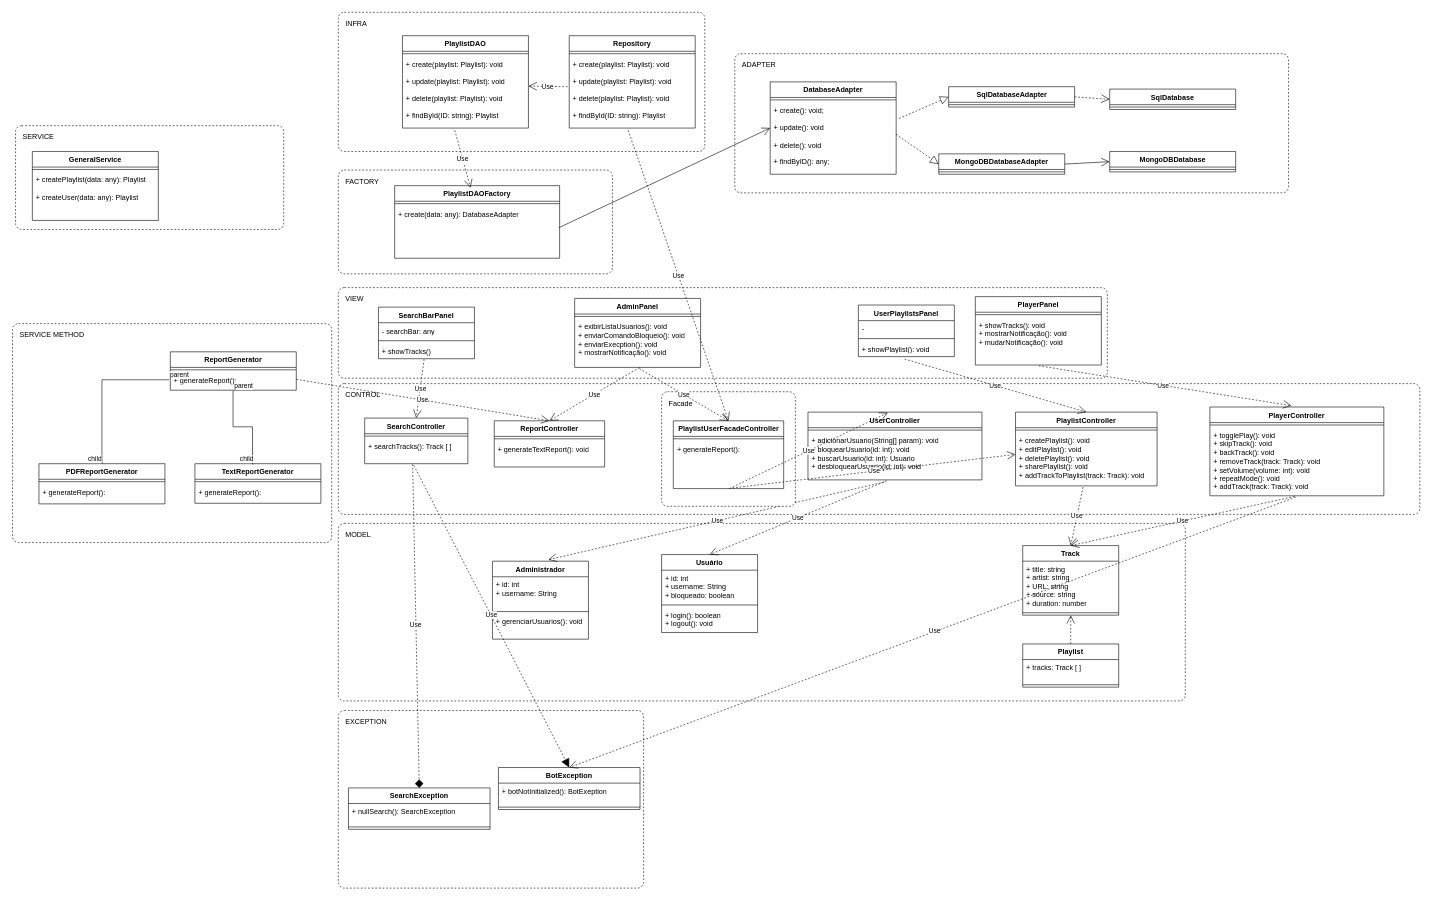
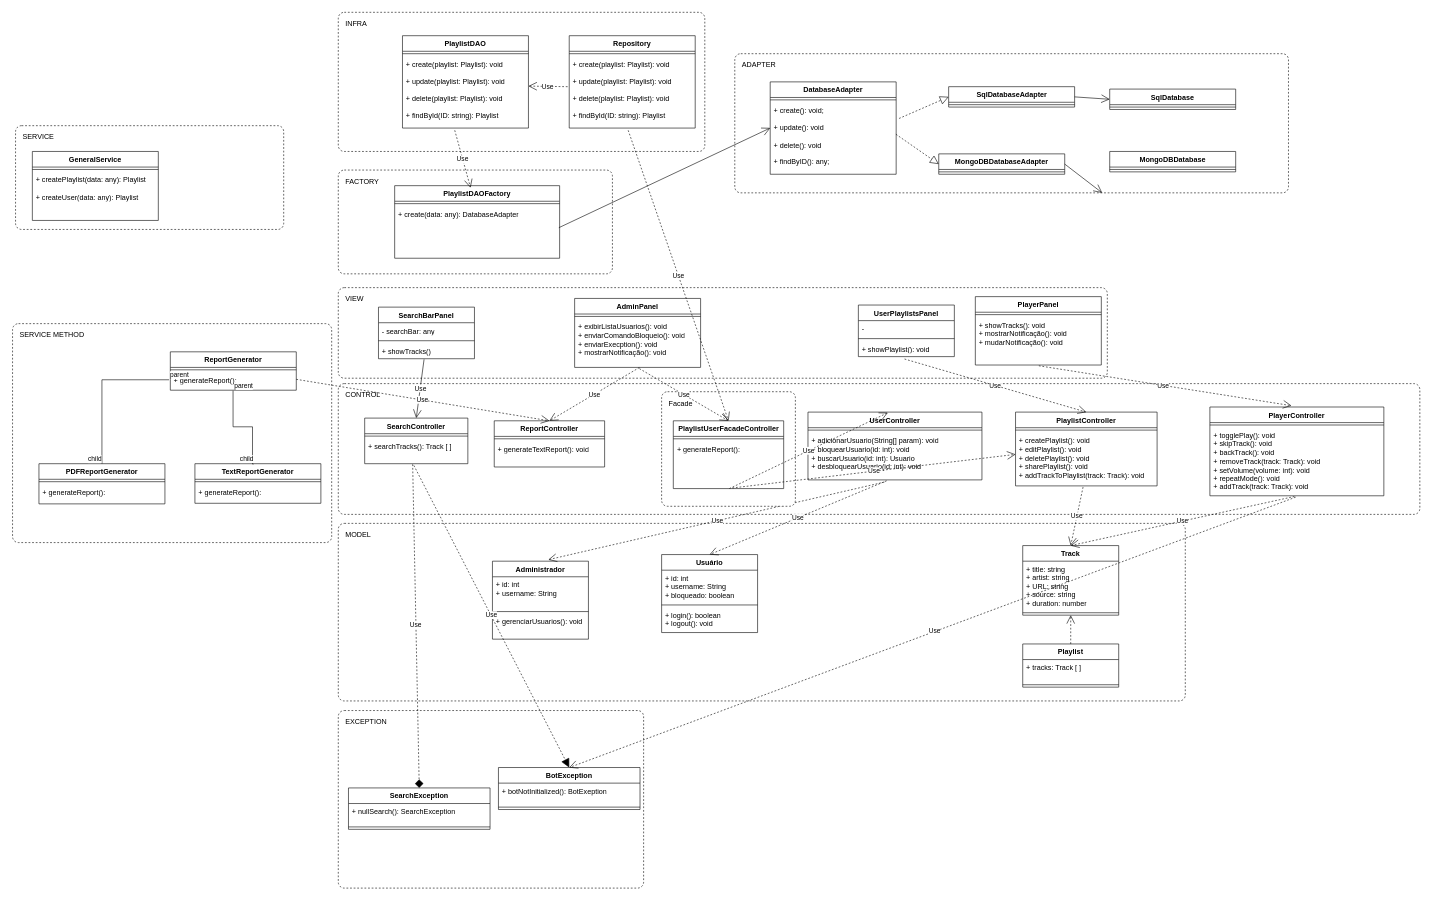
(1089, 98) -> (1089, 98)
(1086, 163) -> (1083, 178)
(418, 404) -> (418, 404)
